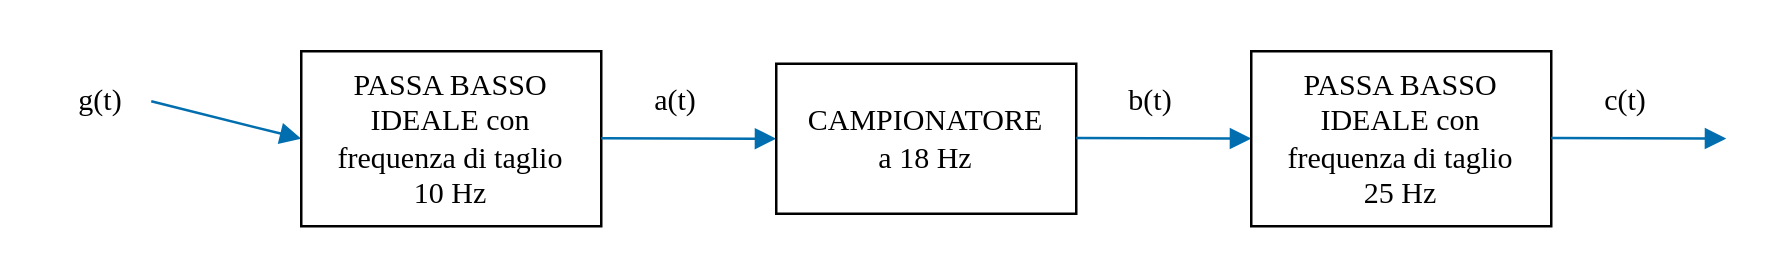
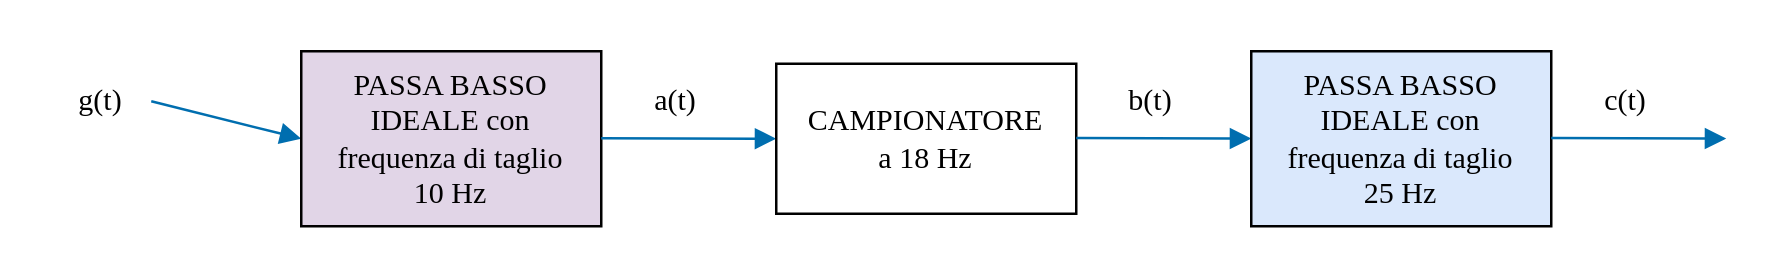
(451, 139) -> (451, 139)
(1401, 139) -> (1401, 139)
